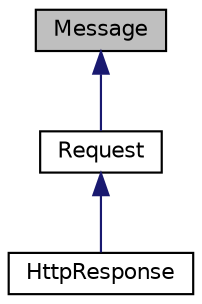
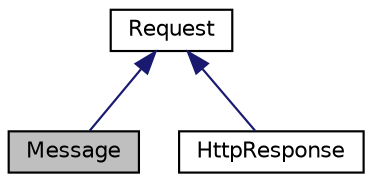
(101, 103) -> (115, 100)
